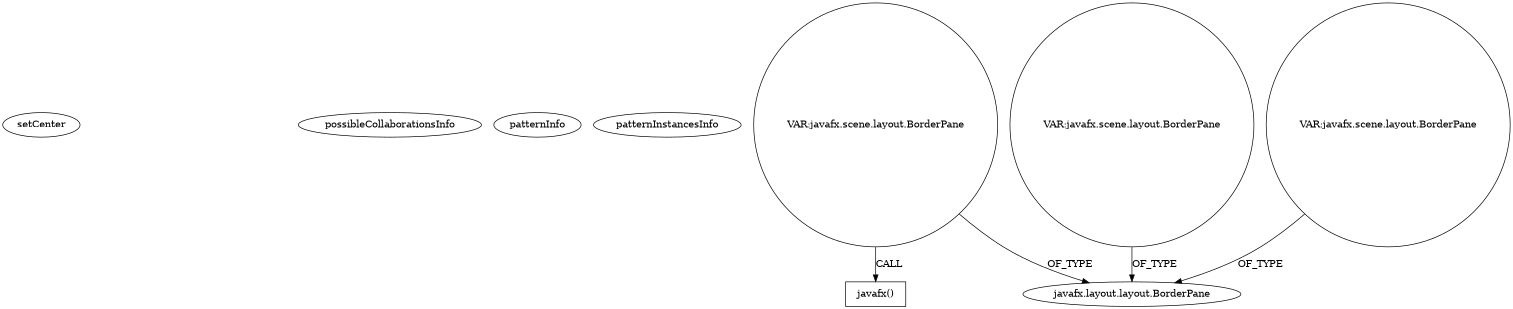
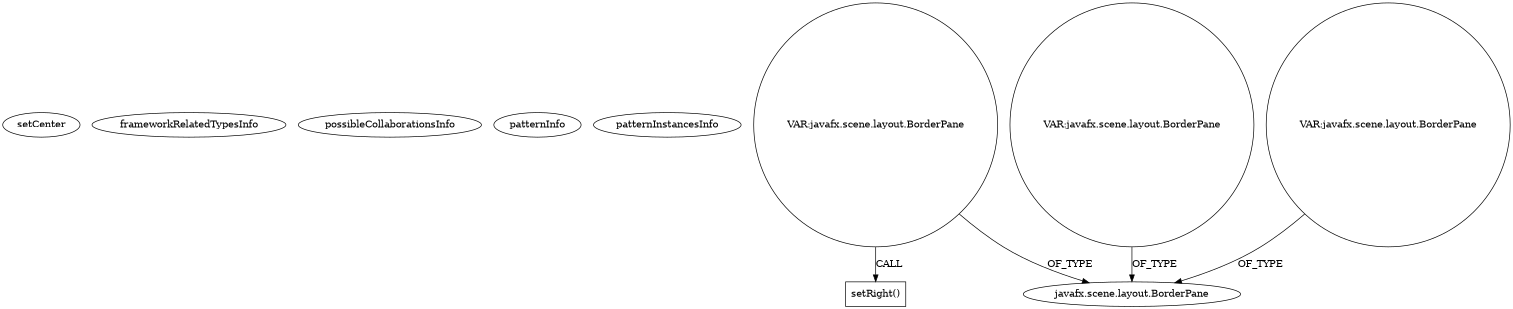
none -> (189, 125)
(876, 294) -> (876, 294)
(1132, 294) -> (1132, 294)
